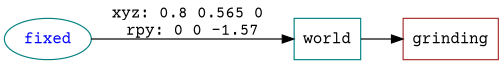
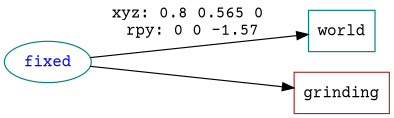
(376, 39) -> (186, 77)
